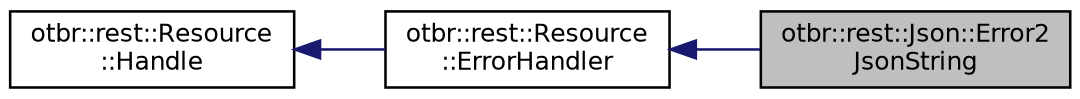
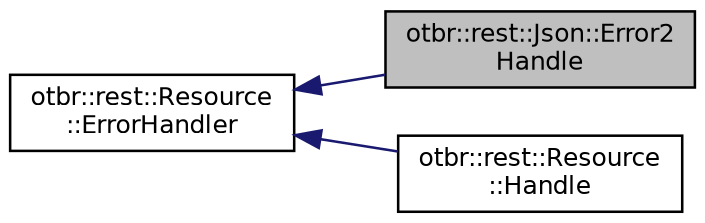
(353, 49) -> (359, 145)
(916, 49) -> (540, 49)
